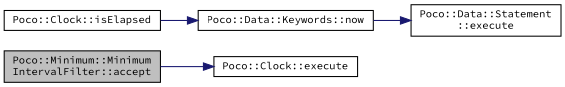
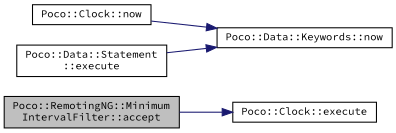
(82, 20) -> (92, 15)
(387, 20) -> (186, 51)
(82, 67) -> (92, 112)
